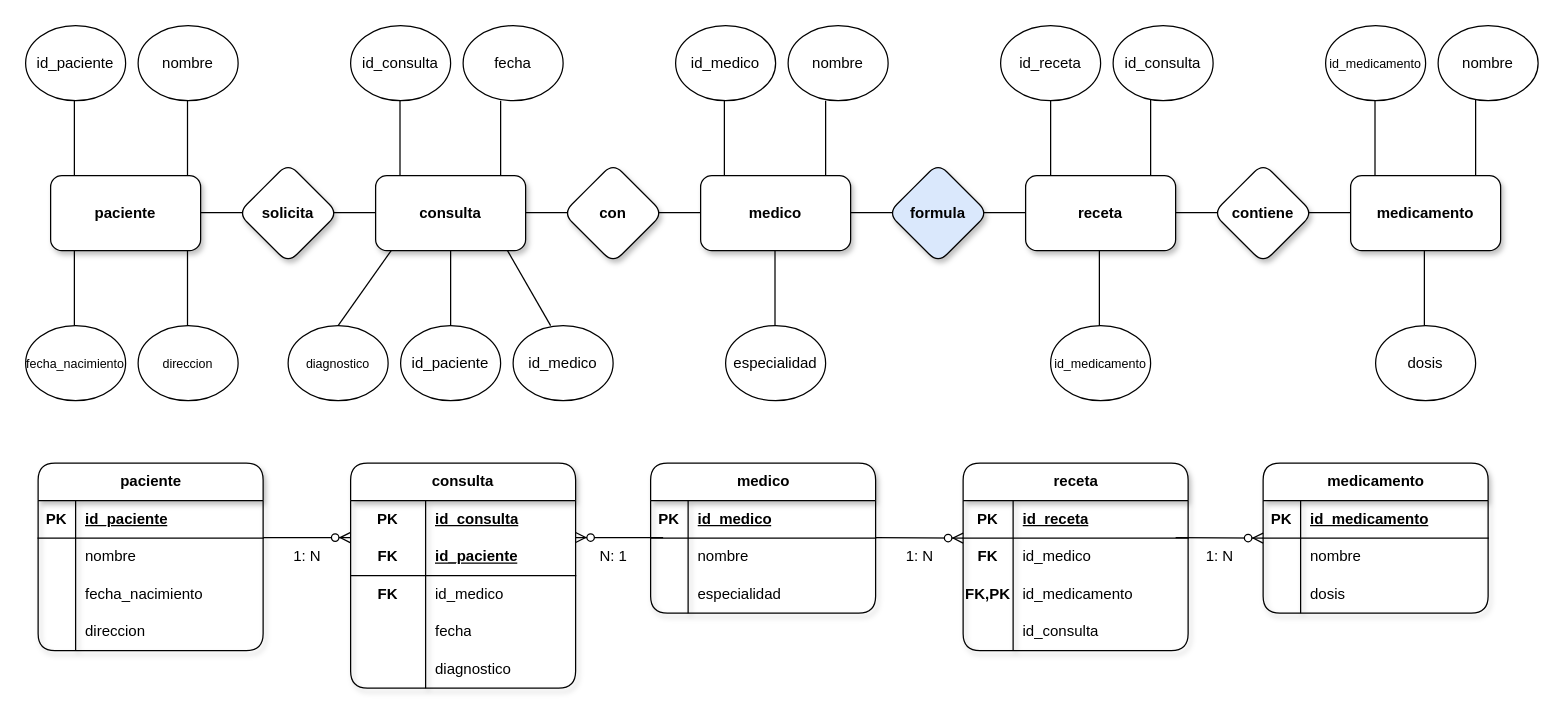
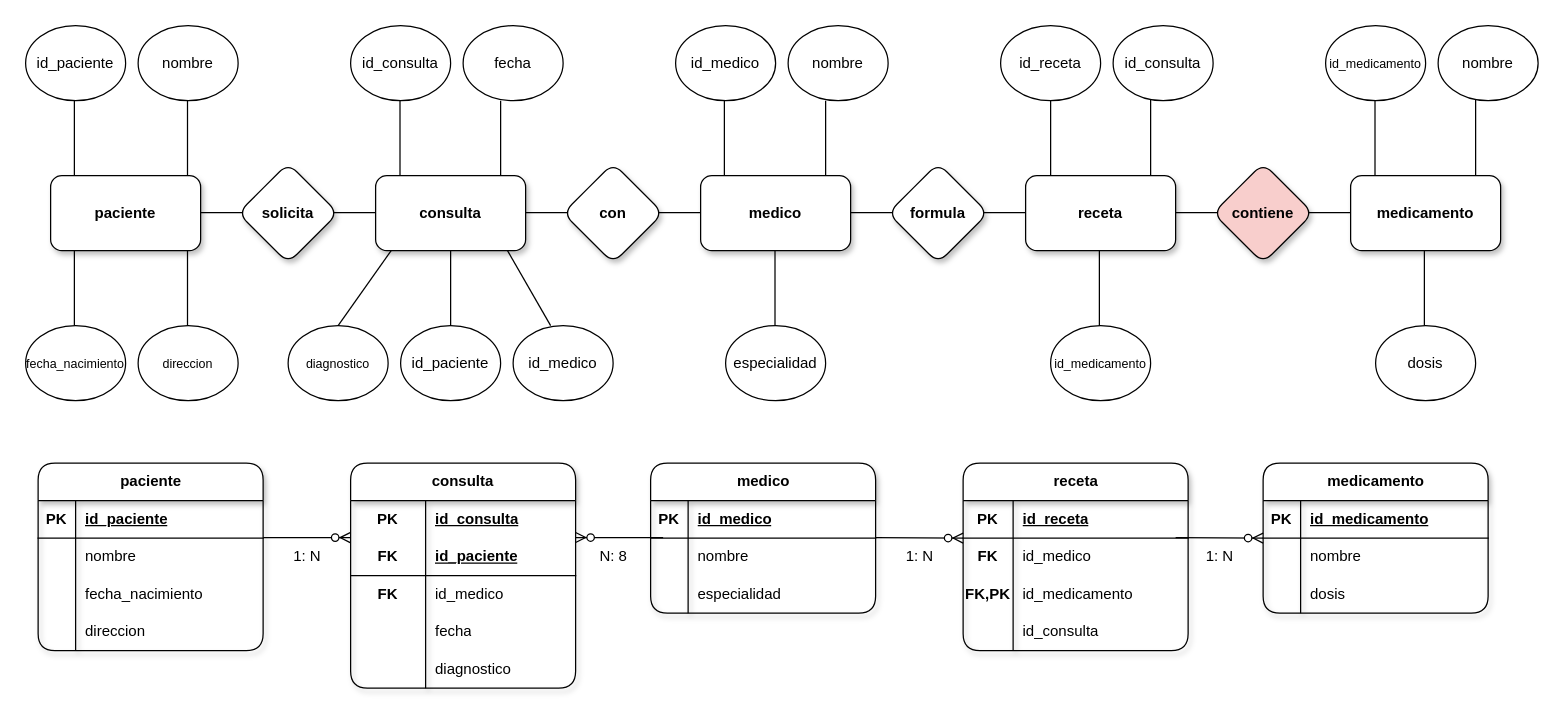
(938, 213) -> (938, 213)
(1263, 213) -> (1263, 213)
(614, 557) -> (614, 557)
